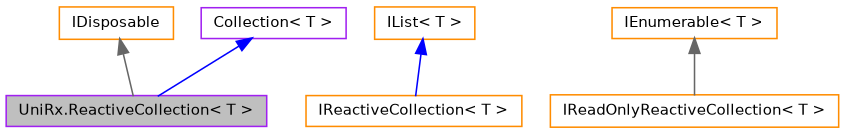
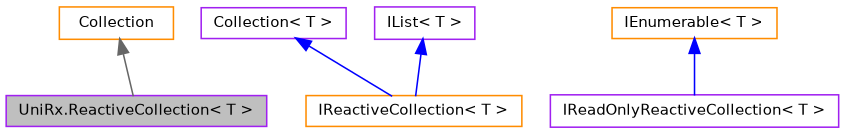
(116, 23) -> (116, 23)
(425, 23) -> (425, 23)
(198, 71) -> (351, 71)
(695, 75) -> (695, 75)
(695, 111) -> (695, 111)
